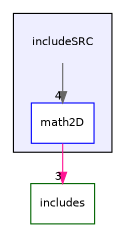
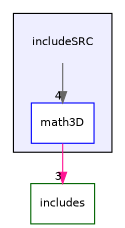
(63, 123) -> (63, 123)
